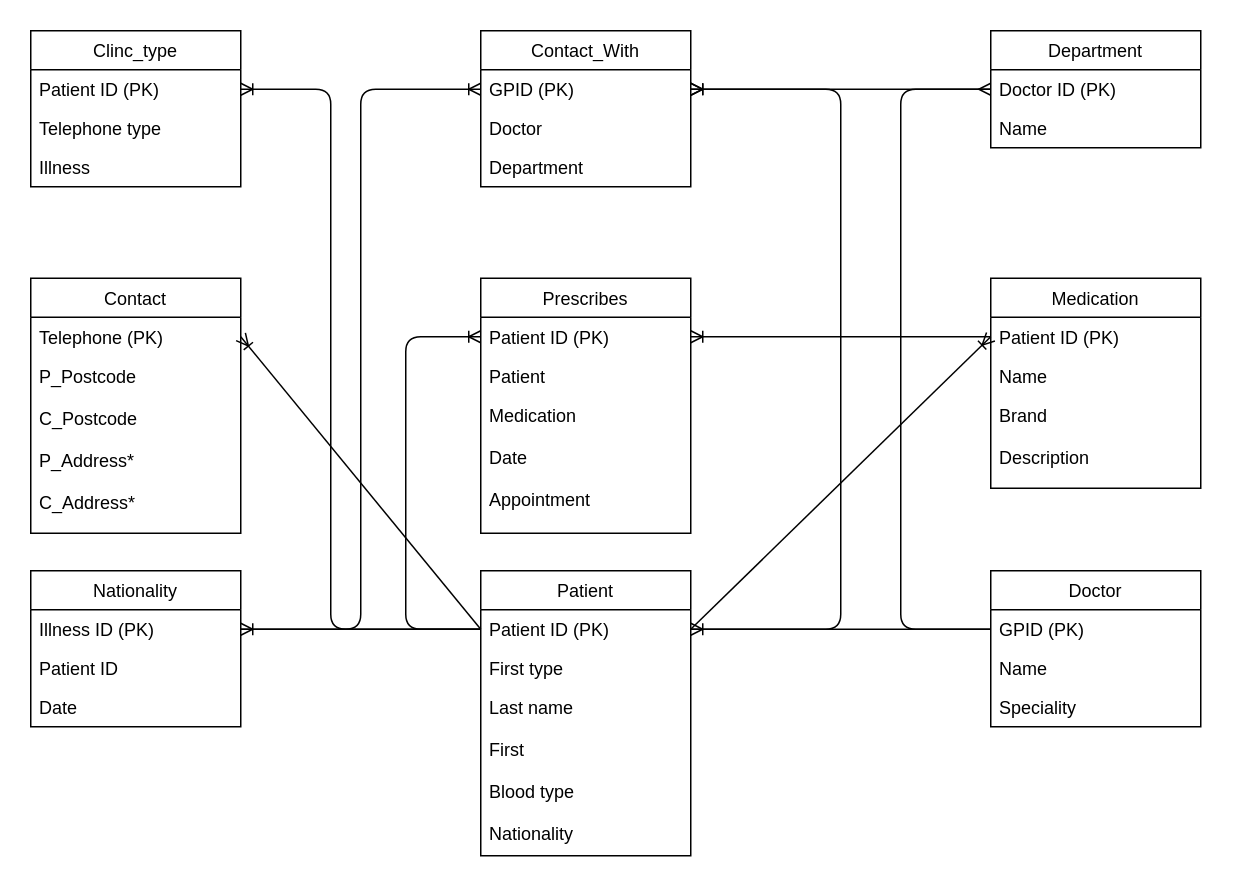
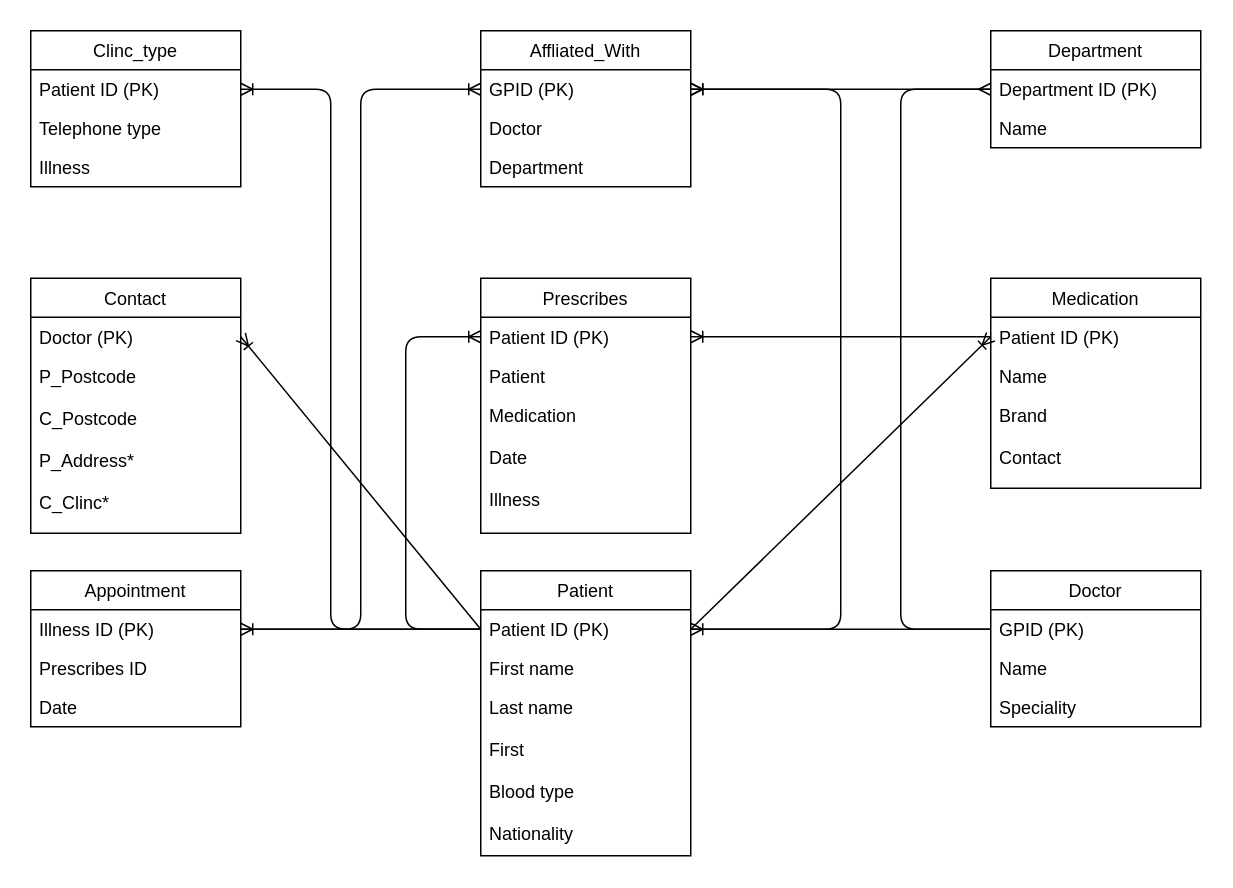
(585, 51) -> (585, 51)
(1065, 90) -> (1085, 90)
(105, 338) -> (92, 338)
(89, 377) -> (89, 377)
(535, 416) -> (535, 416)
(1024, 416) -> (1024, 416)
(135, 591) -> (135, 591)
(85, 669) -> (100, 669)
(535, 669) -> (535, 669)
